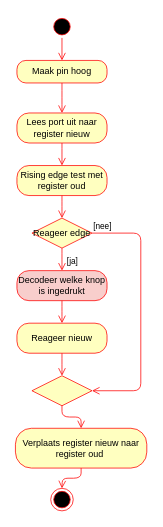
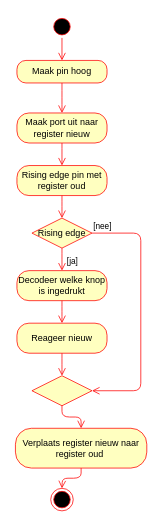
(62, 128) -> (62, 128)
(62, 180) -> (62, 180)
(62, 233) -> (62, 233)
(62, 285) -> (62, 285)
